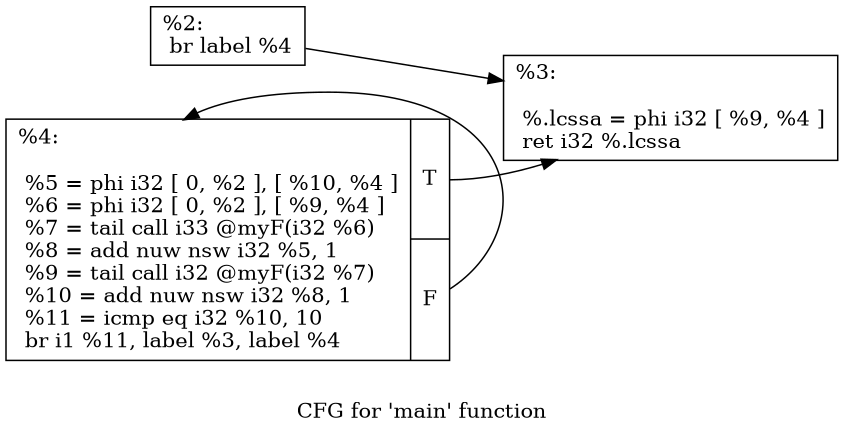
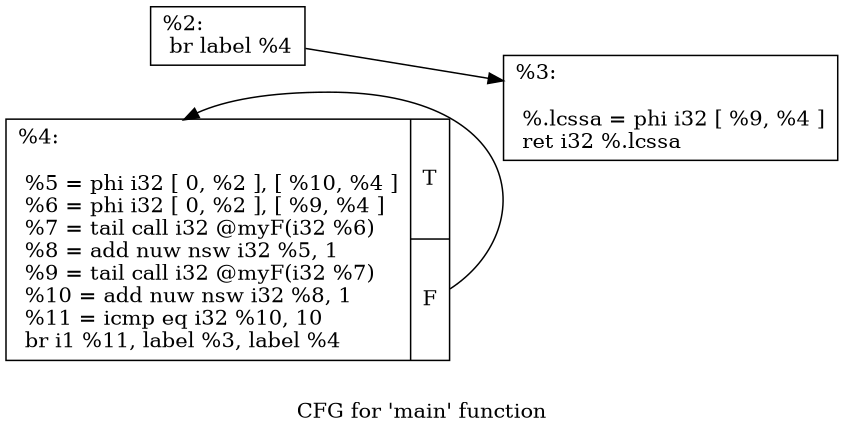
(487, 177) -> none
(196, 229) -> (196, 229)
